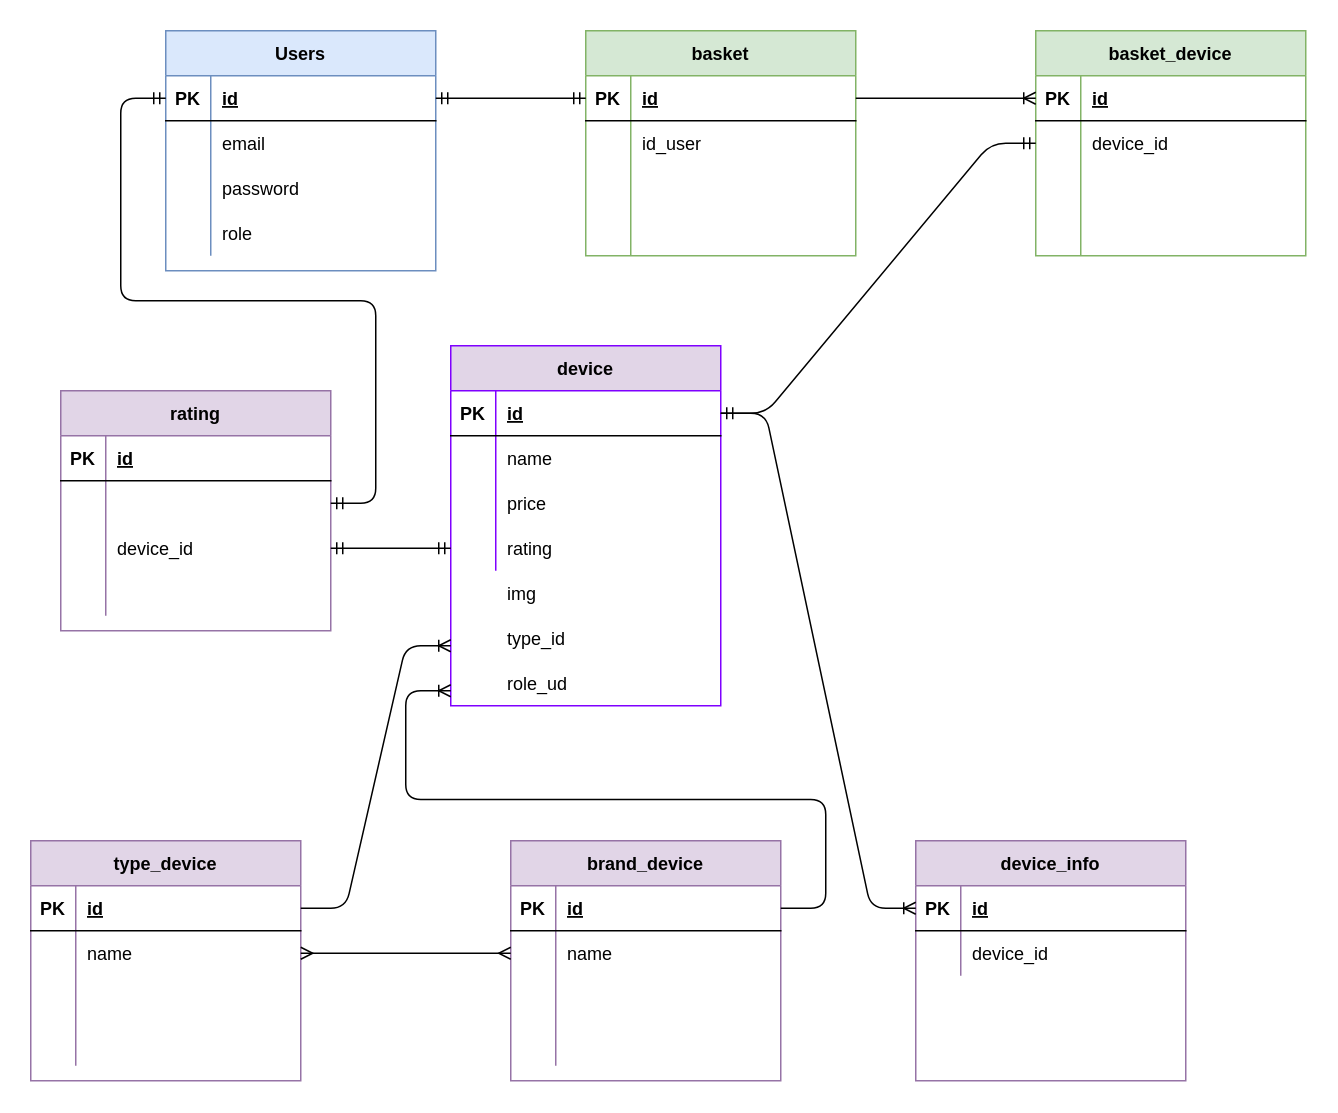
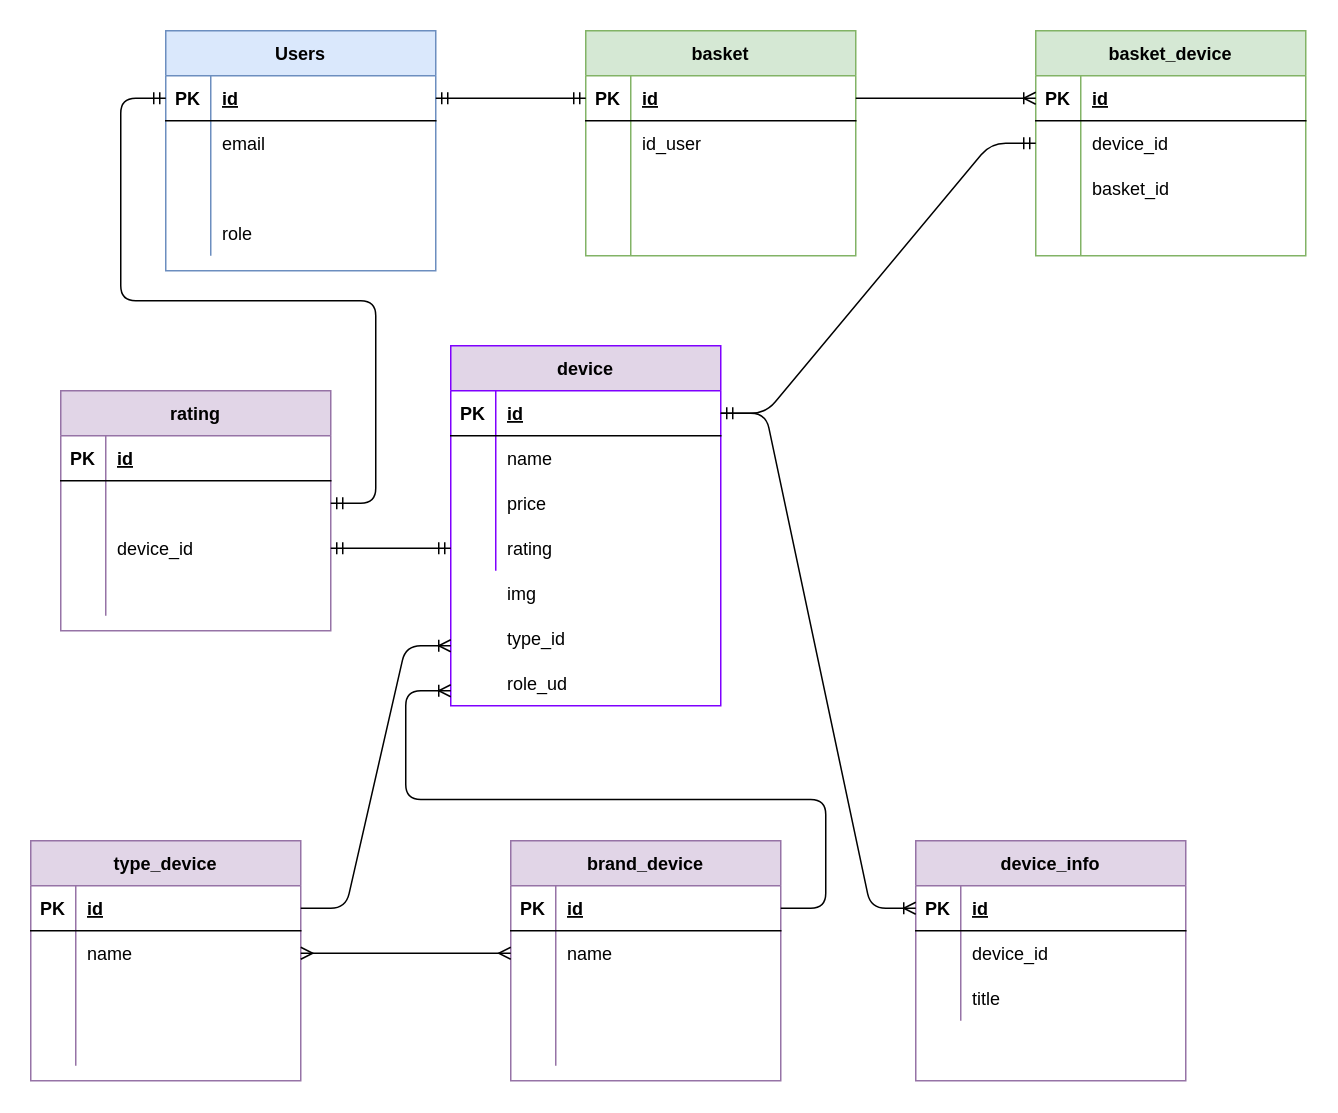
(323, 188) -> none
none -> (1193, 188)
none -> (1073, 998)
